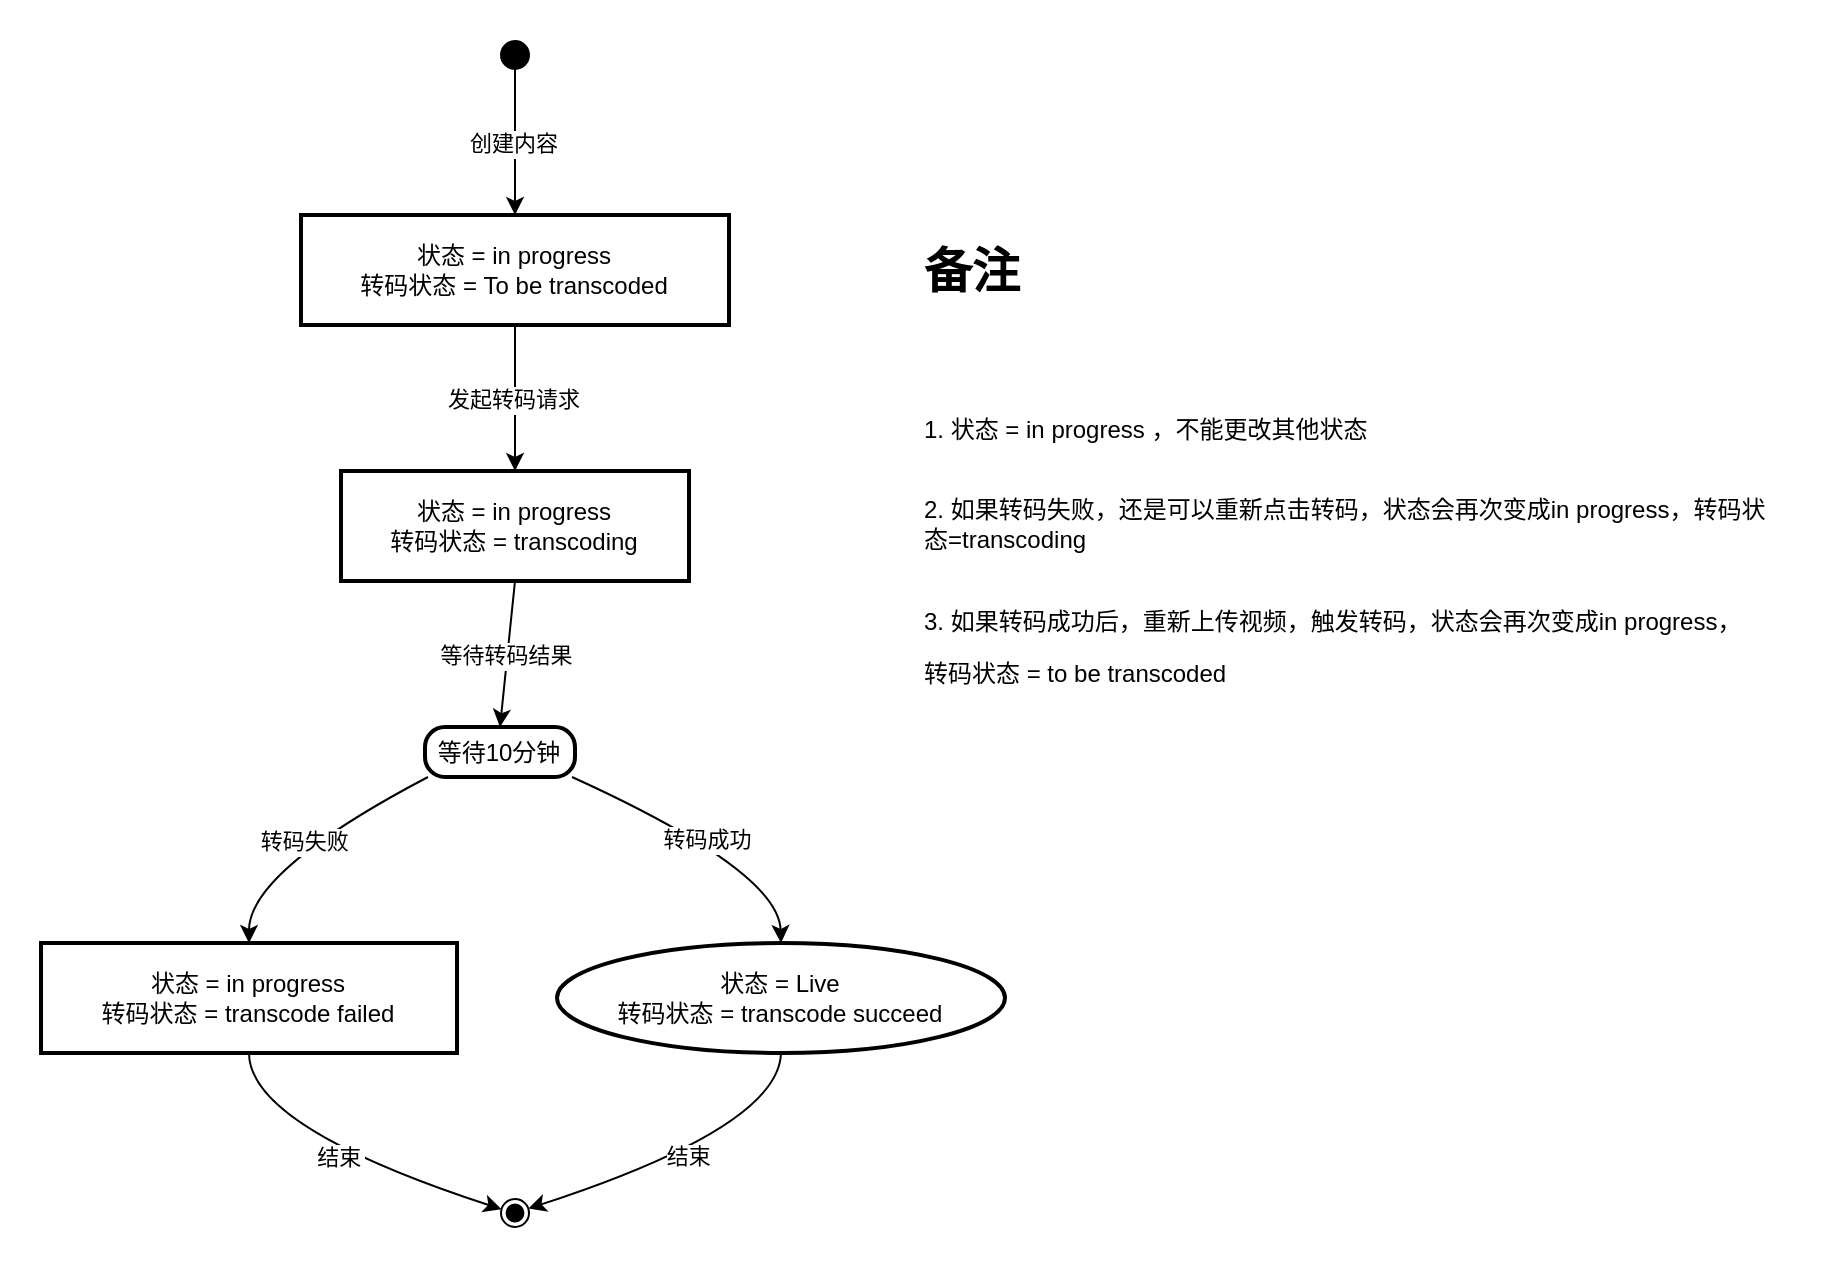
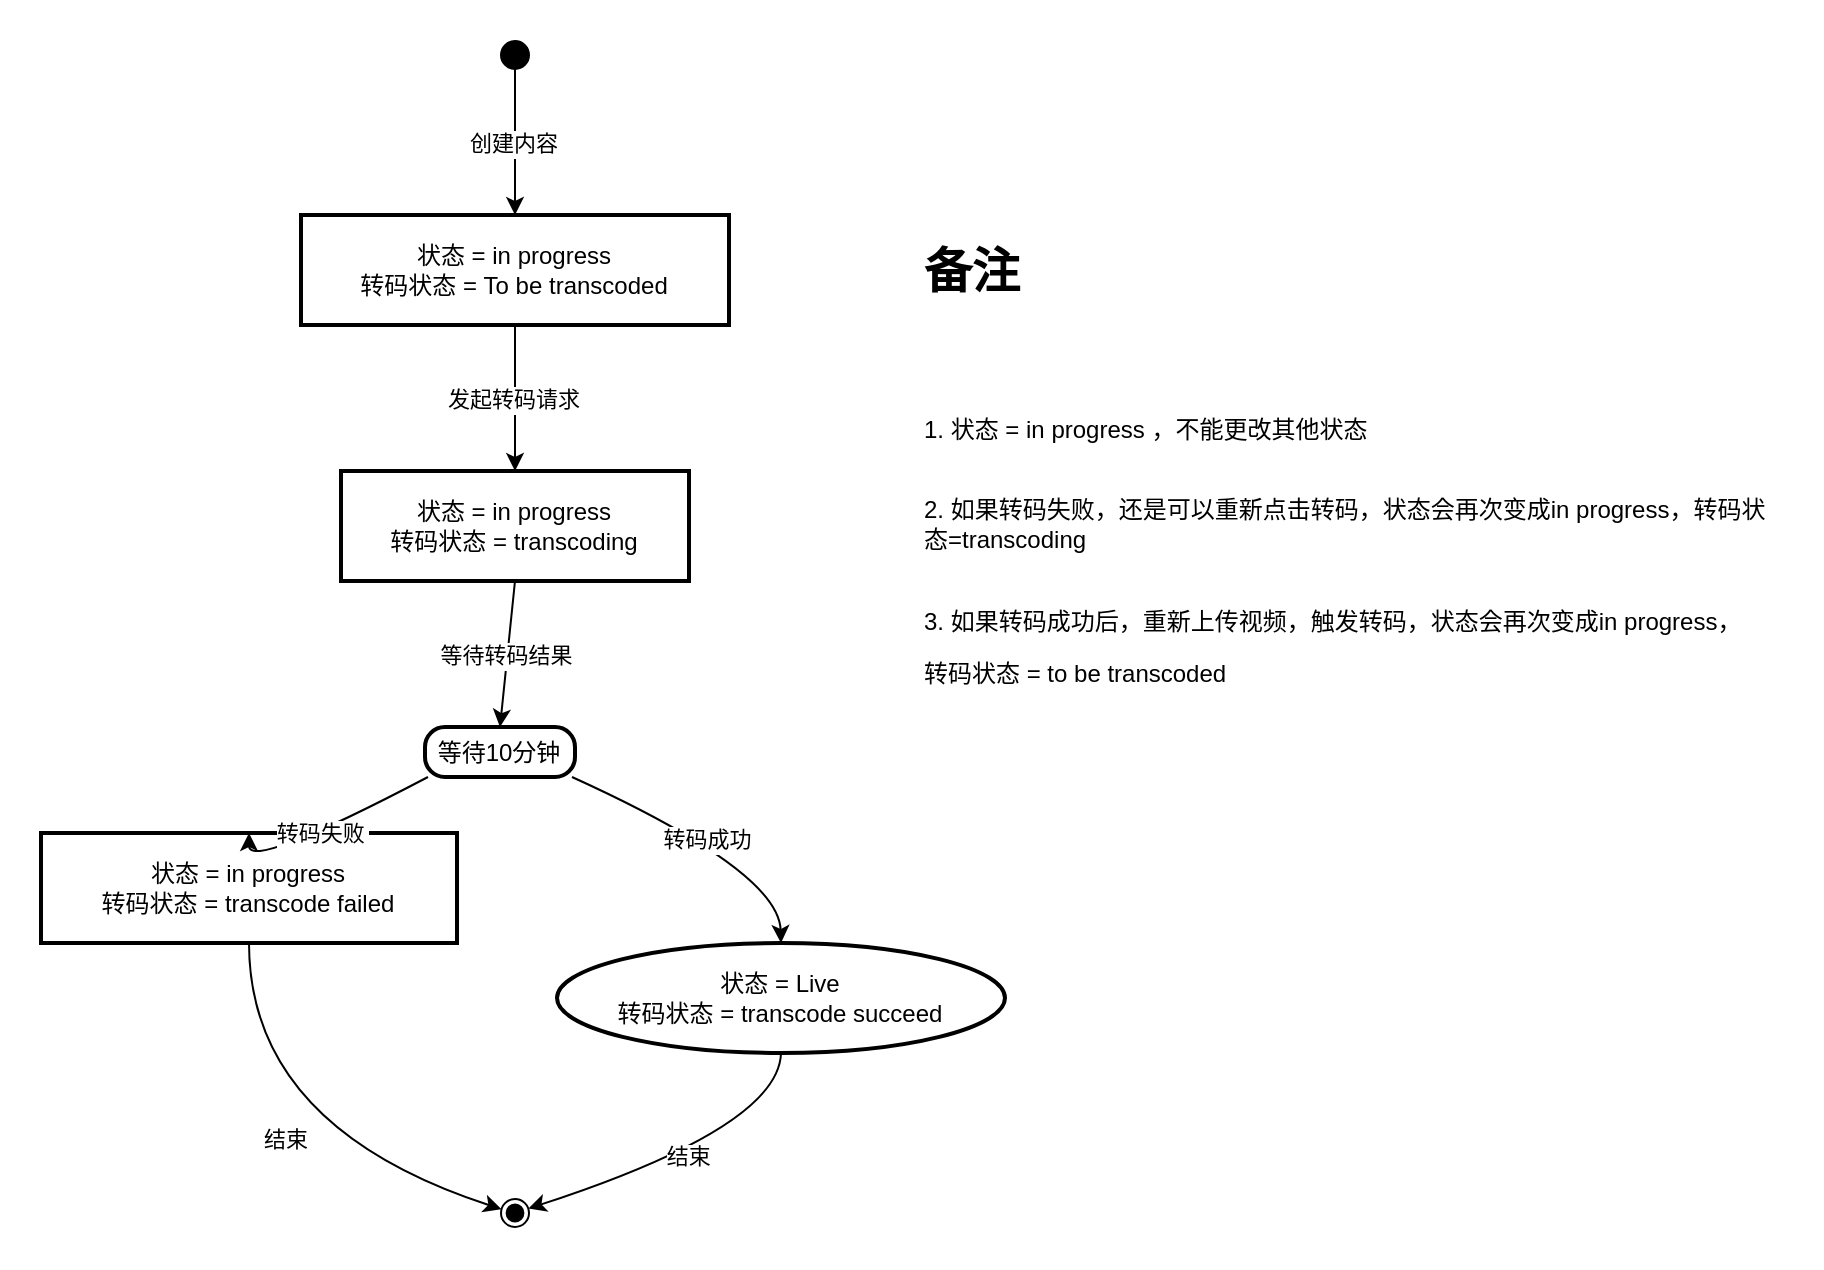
(249, 998) -> (249, 888)
